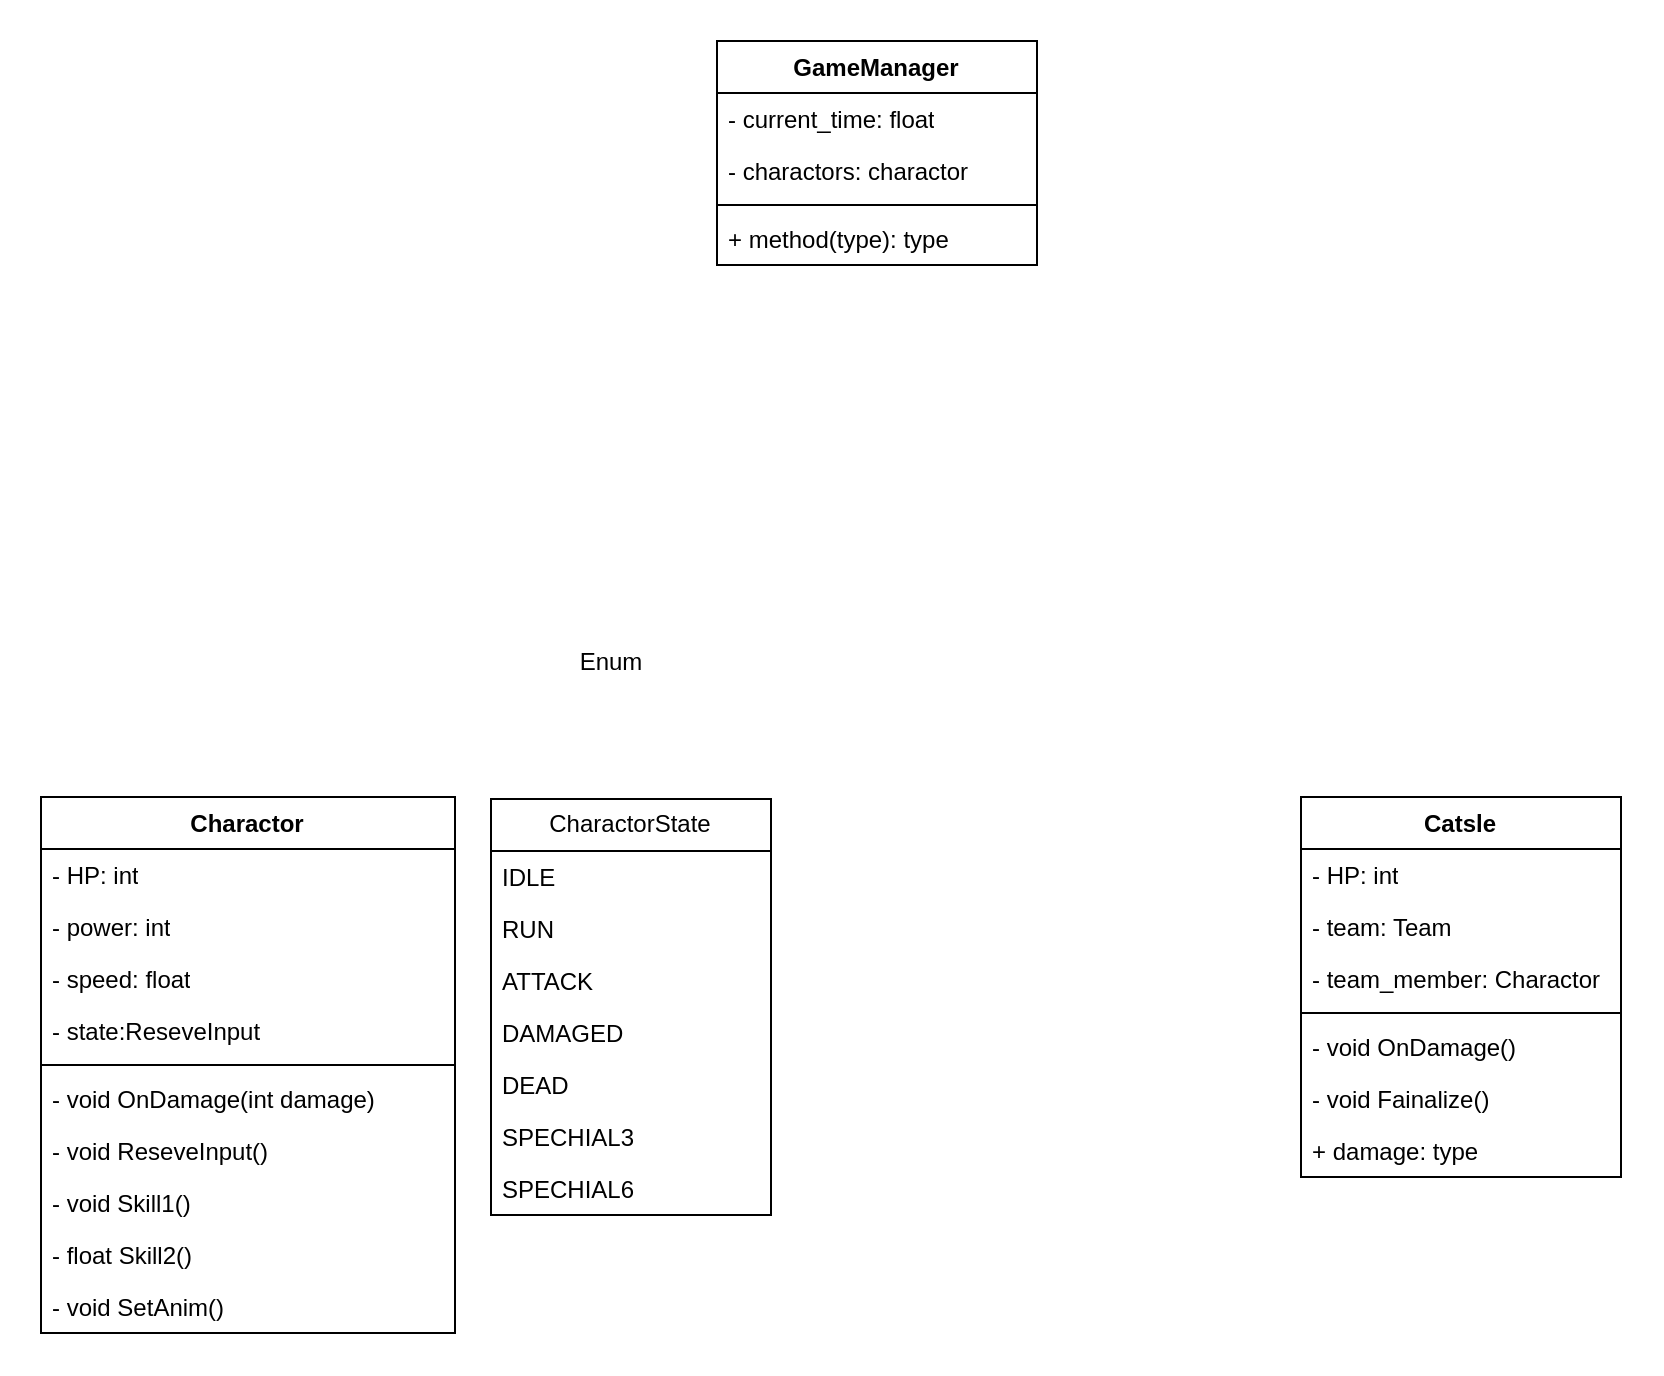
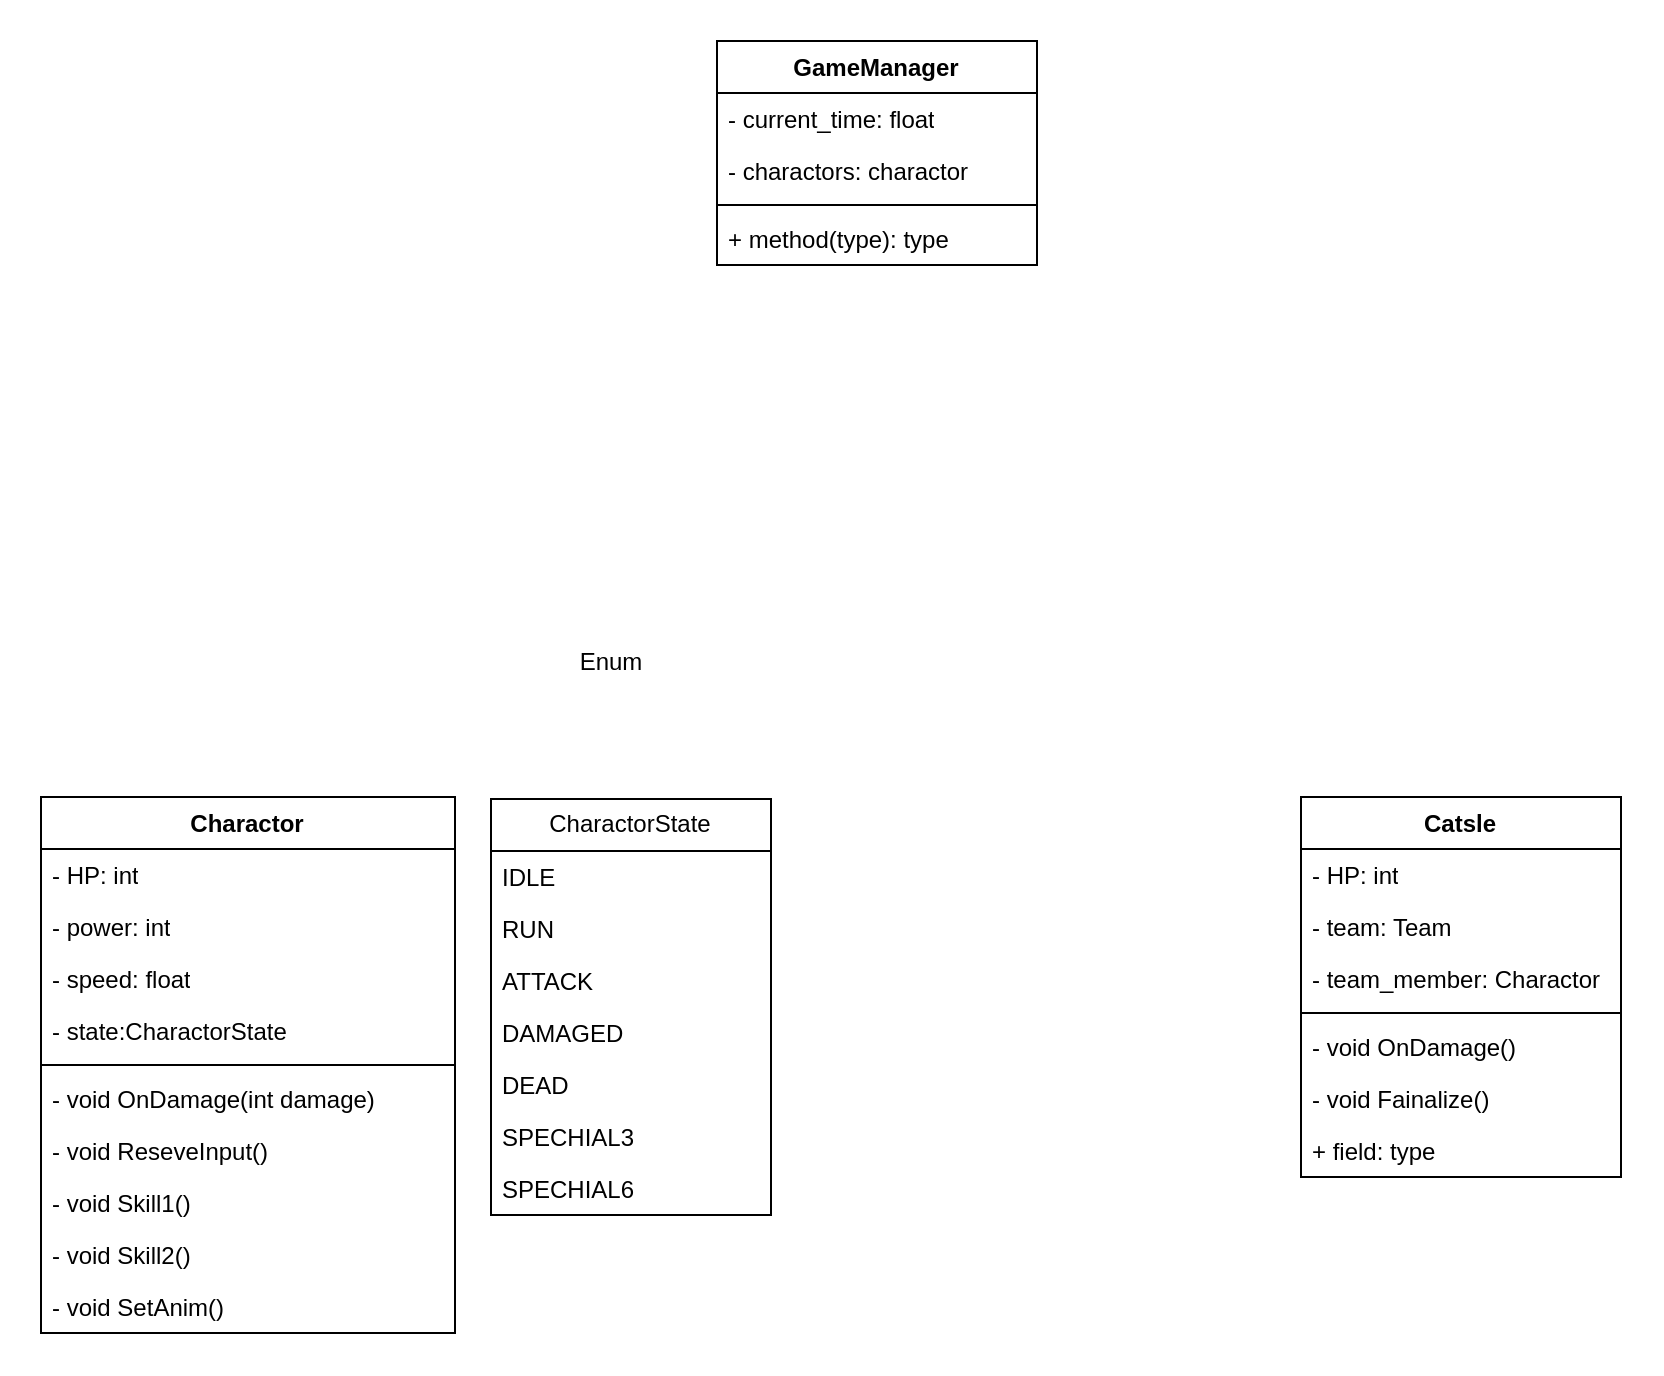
(174, 1033) -> (195, 1033)
(1398, 1153) -> (1385, 1153)
(142, 1257) -> (135, 1257)
